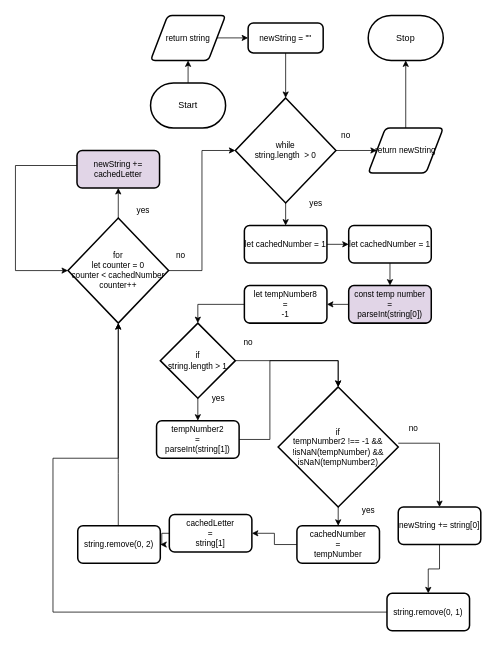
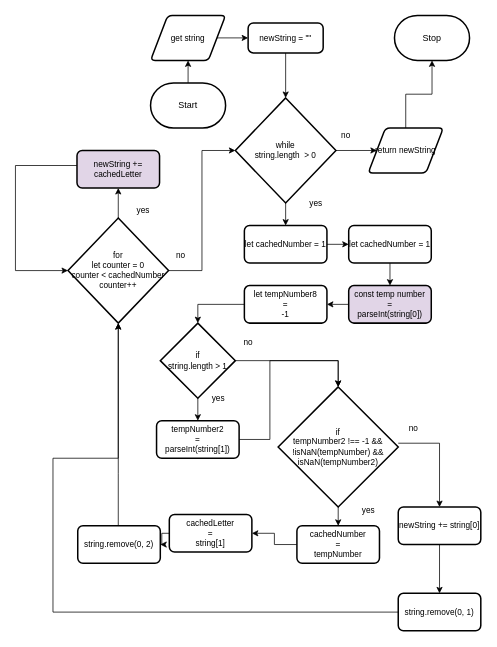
(188, 38) -> (188, 38)
(405, 38) -> (432, 38)
(428, 612) -> (439, 612)
